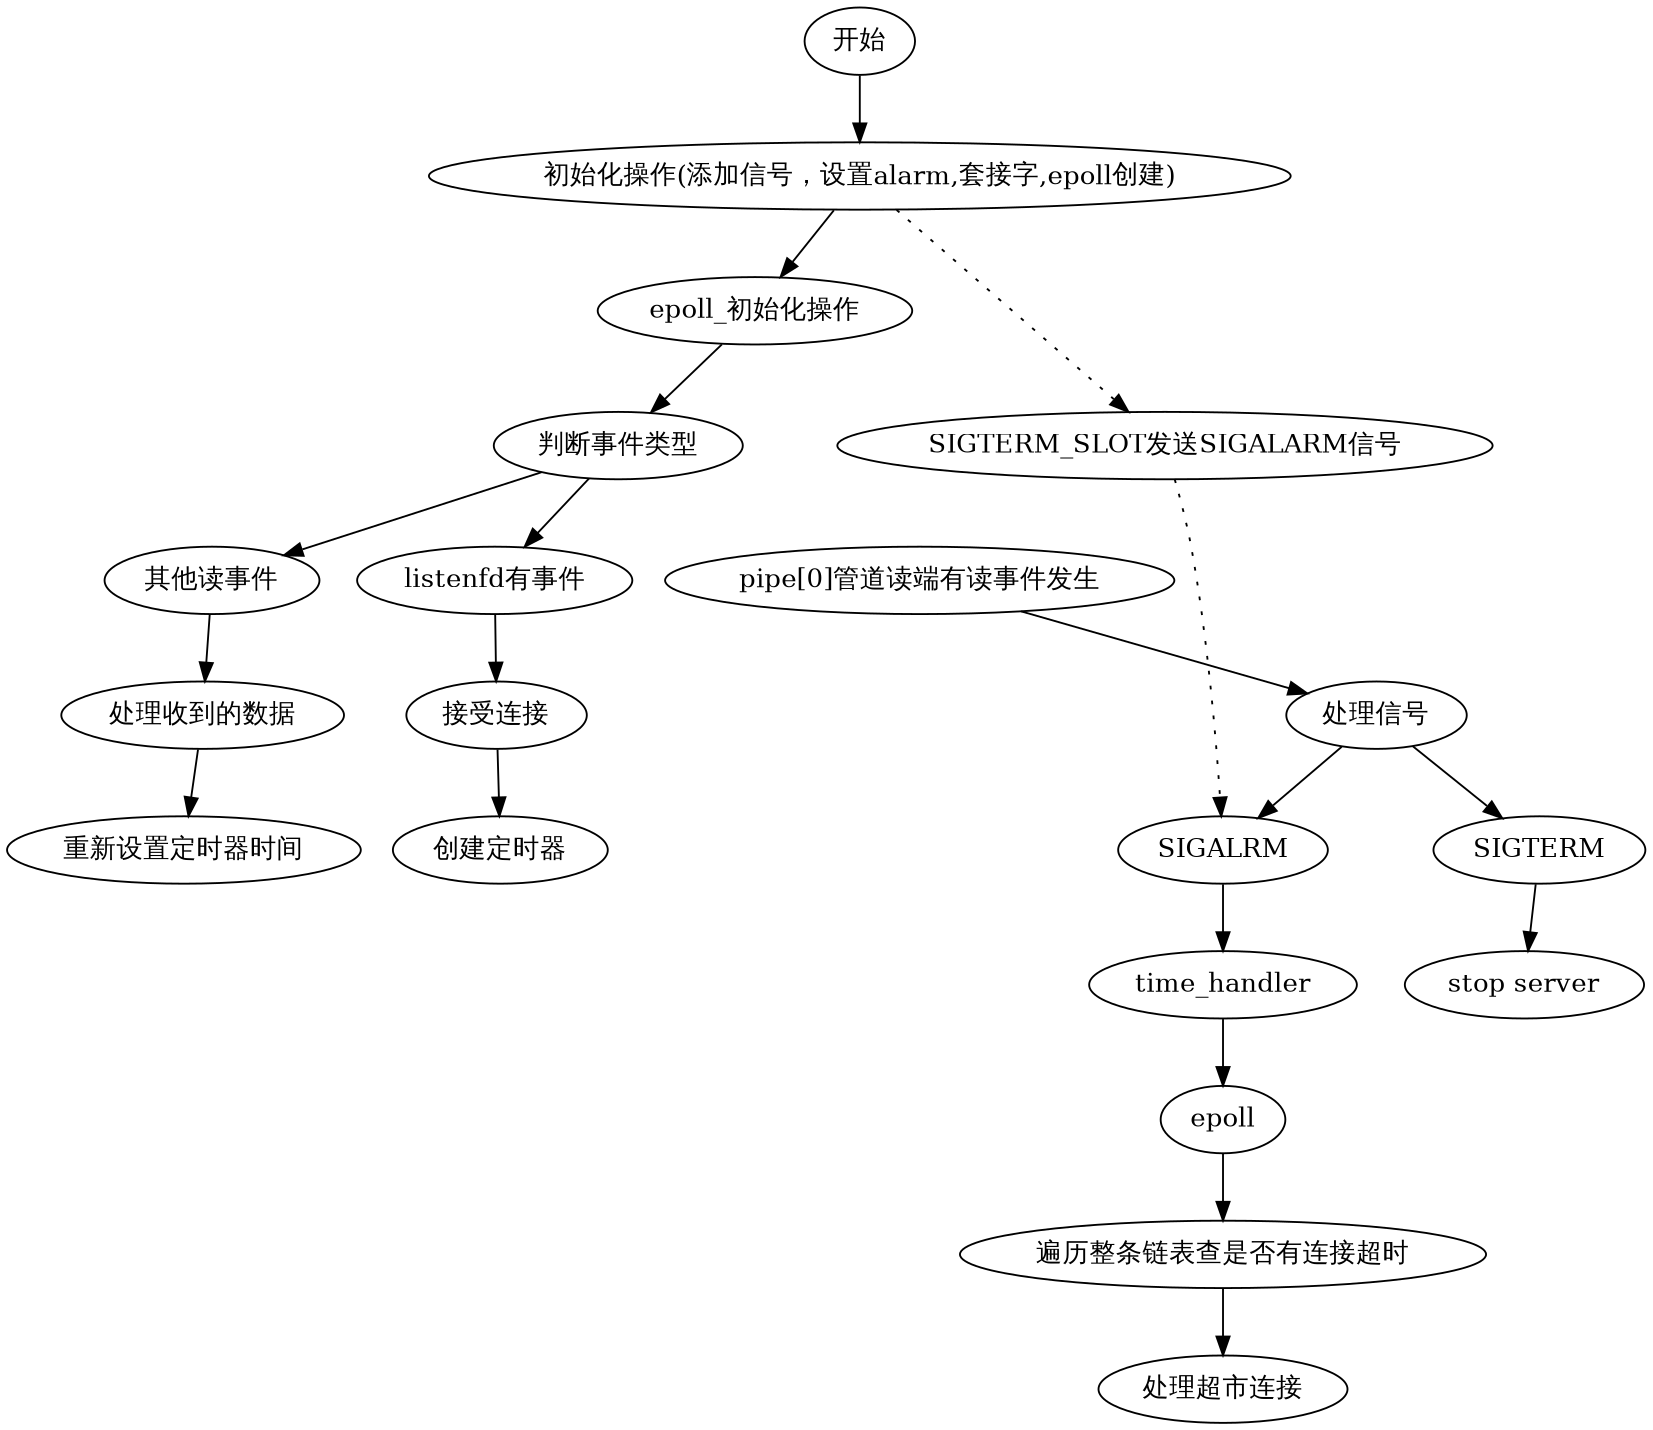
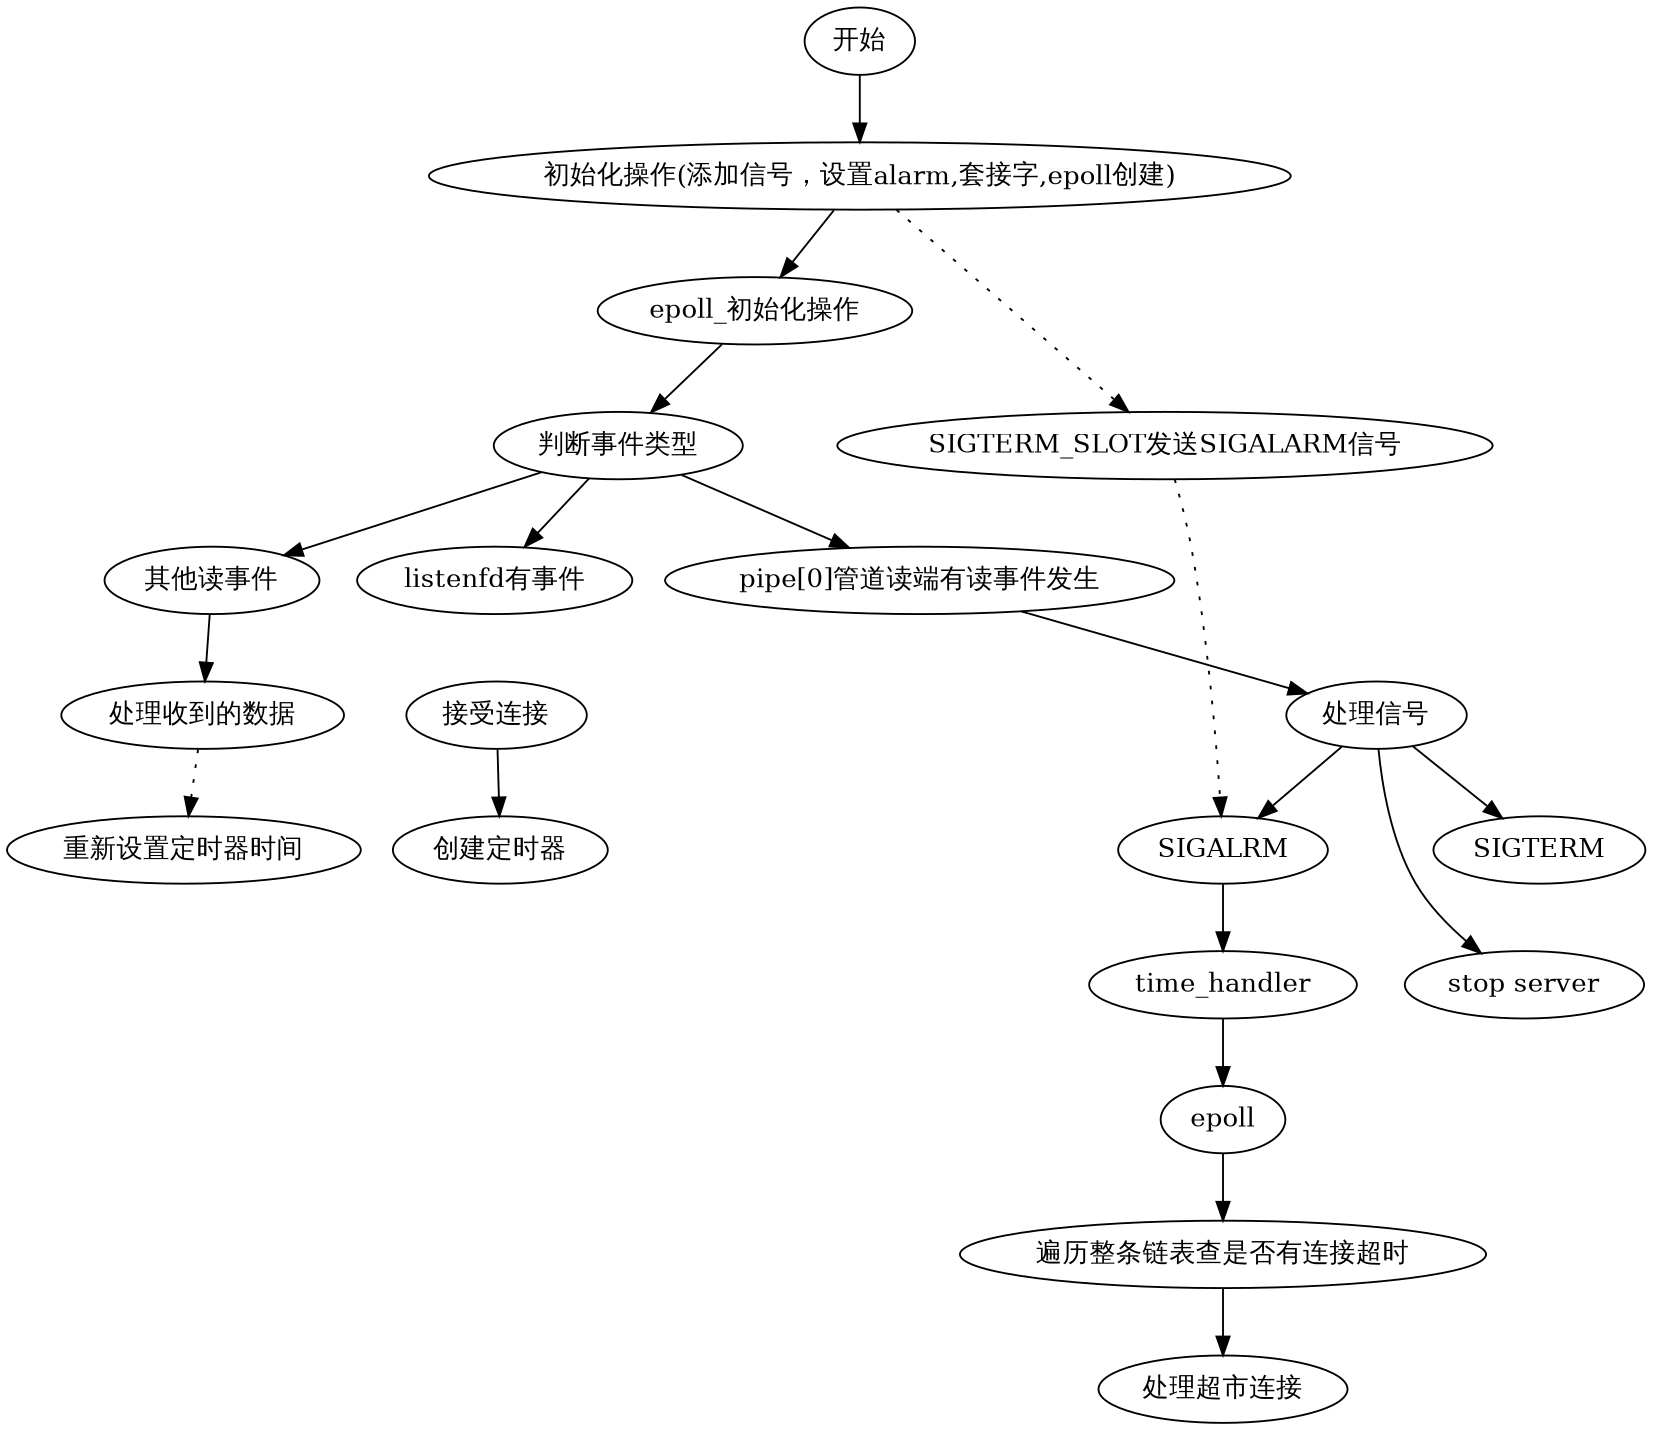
none -> (757, 508)
(496, 639) -> none
(195, 773) -> (195, 773)
(1533, 908) -> (1402, 855)
